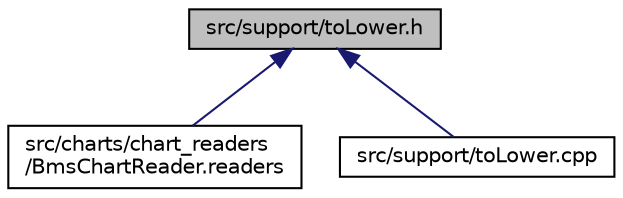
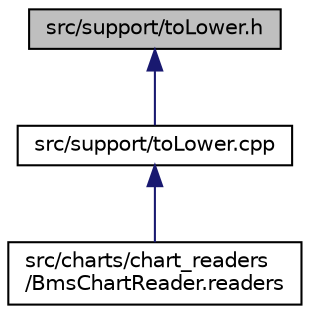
(234, 94) -> (155, 214)
